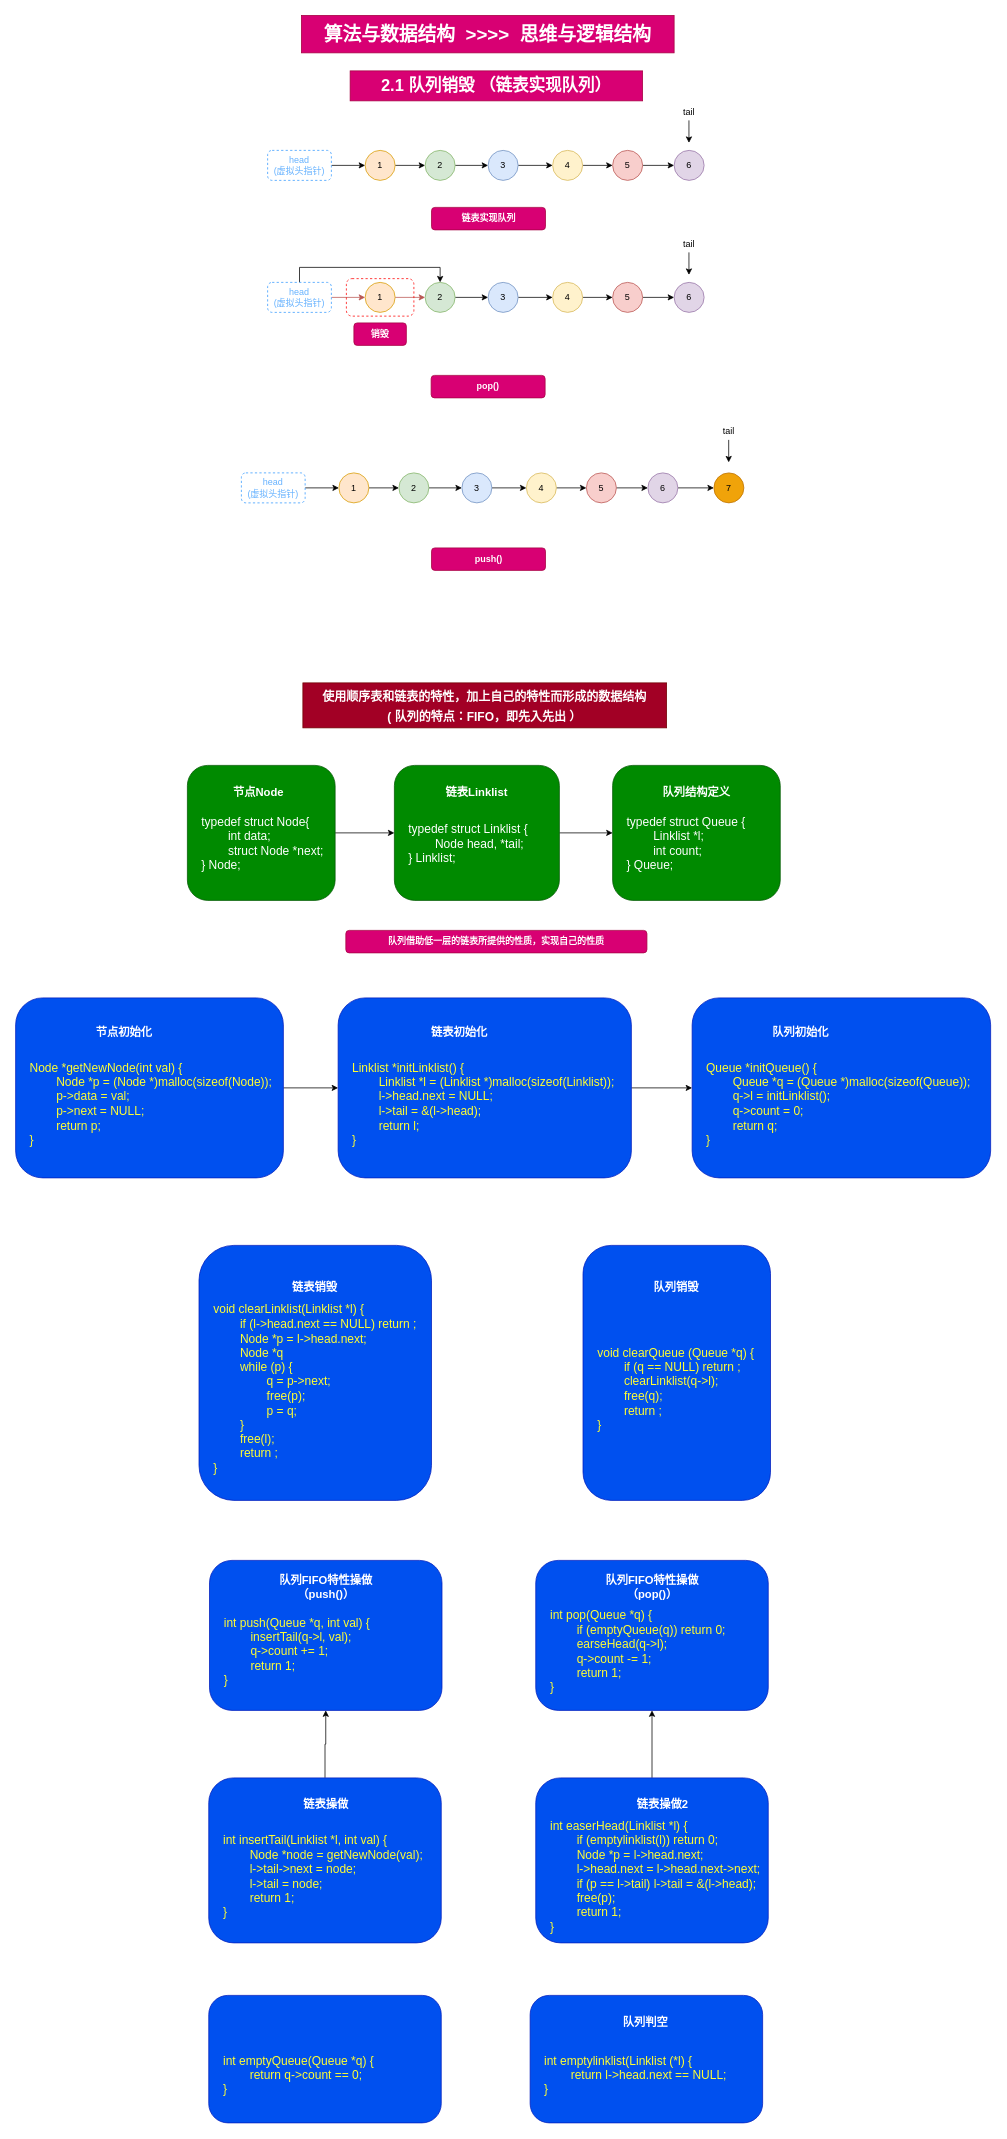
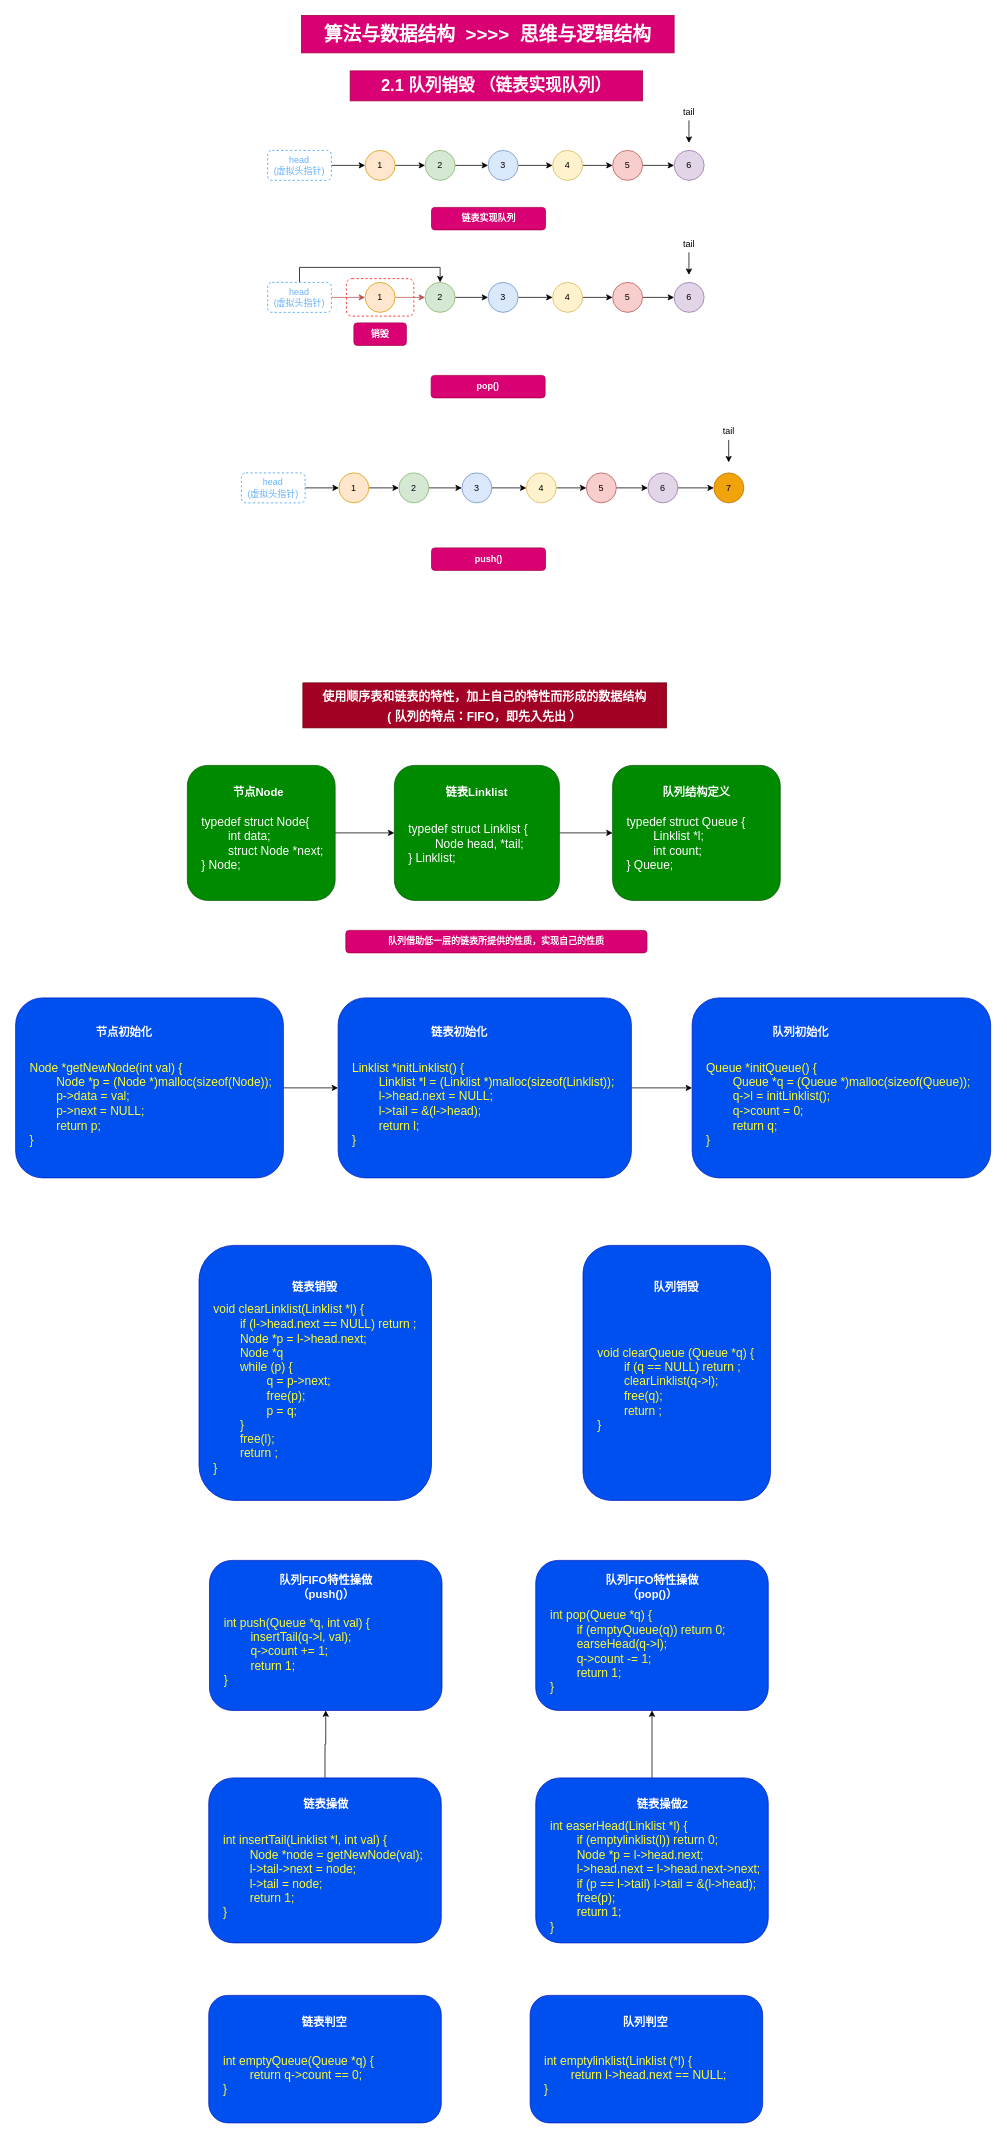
none -> (326, 2022)
